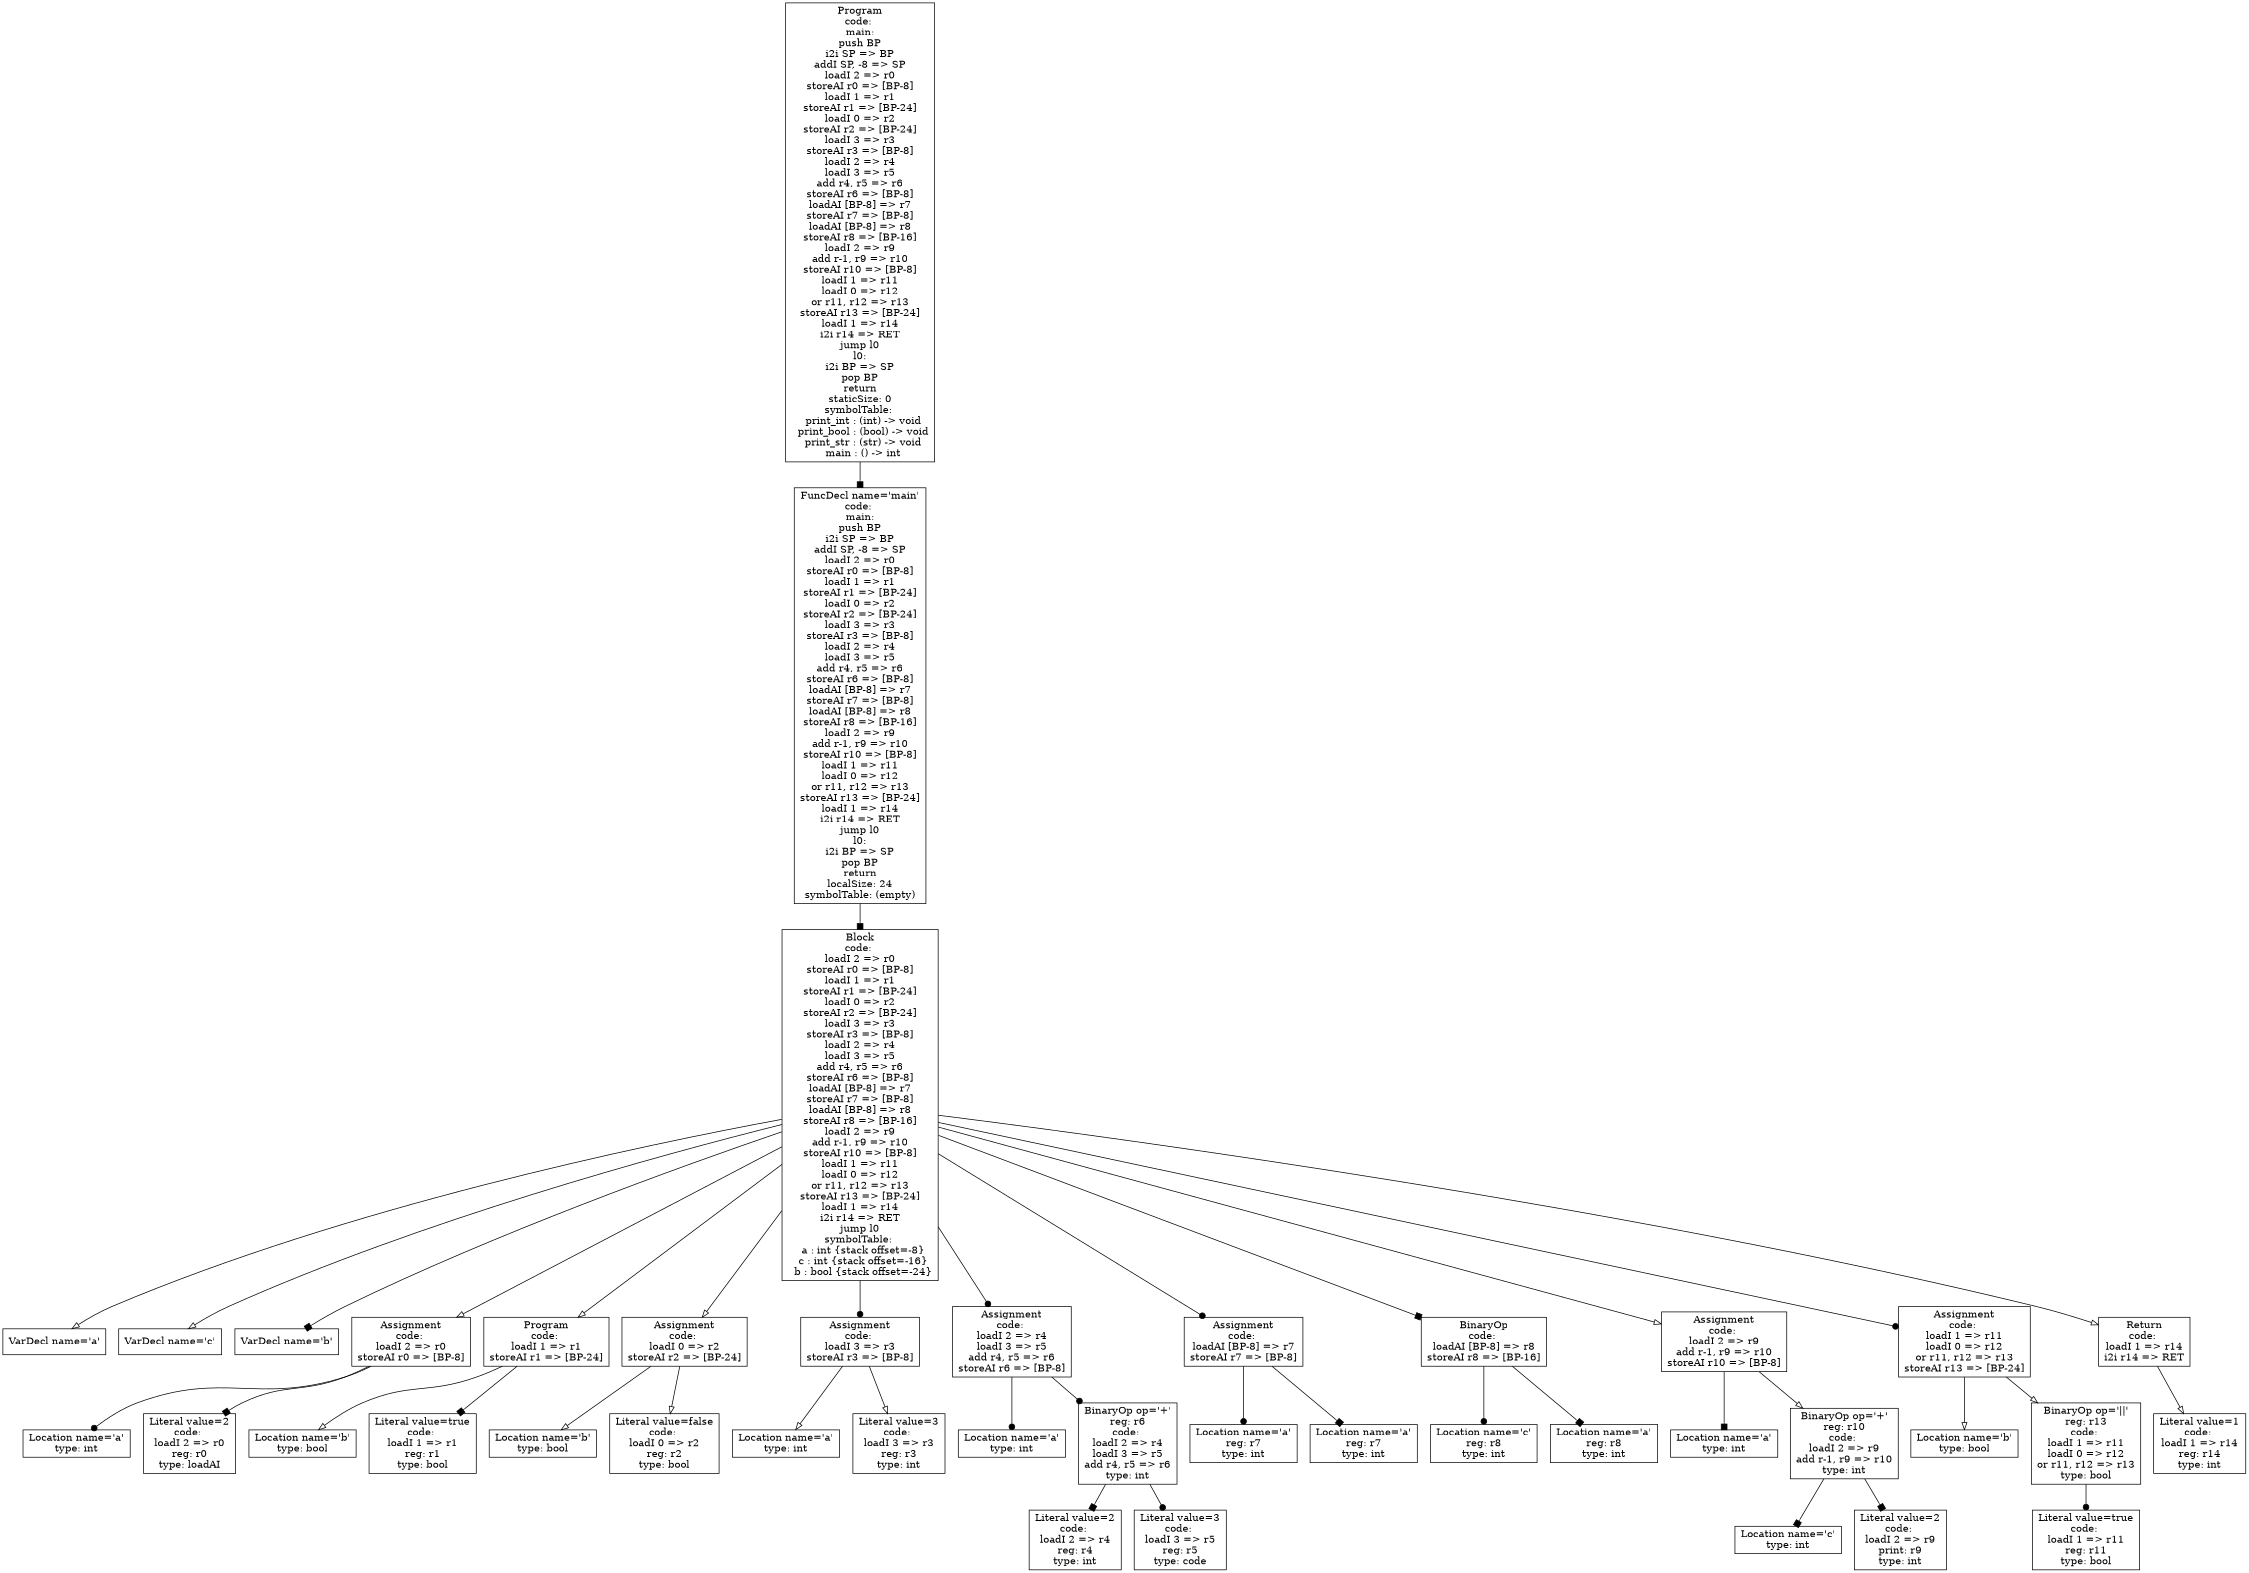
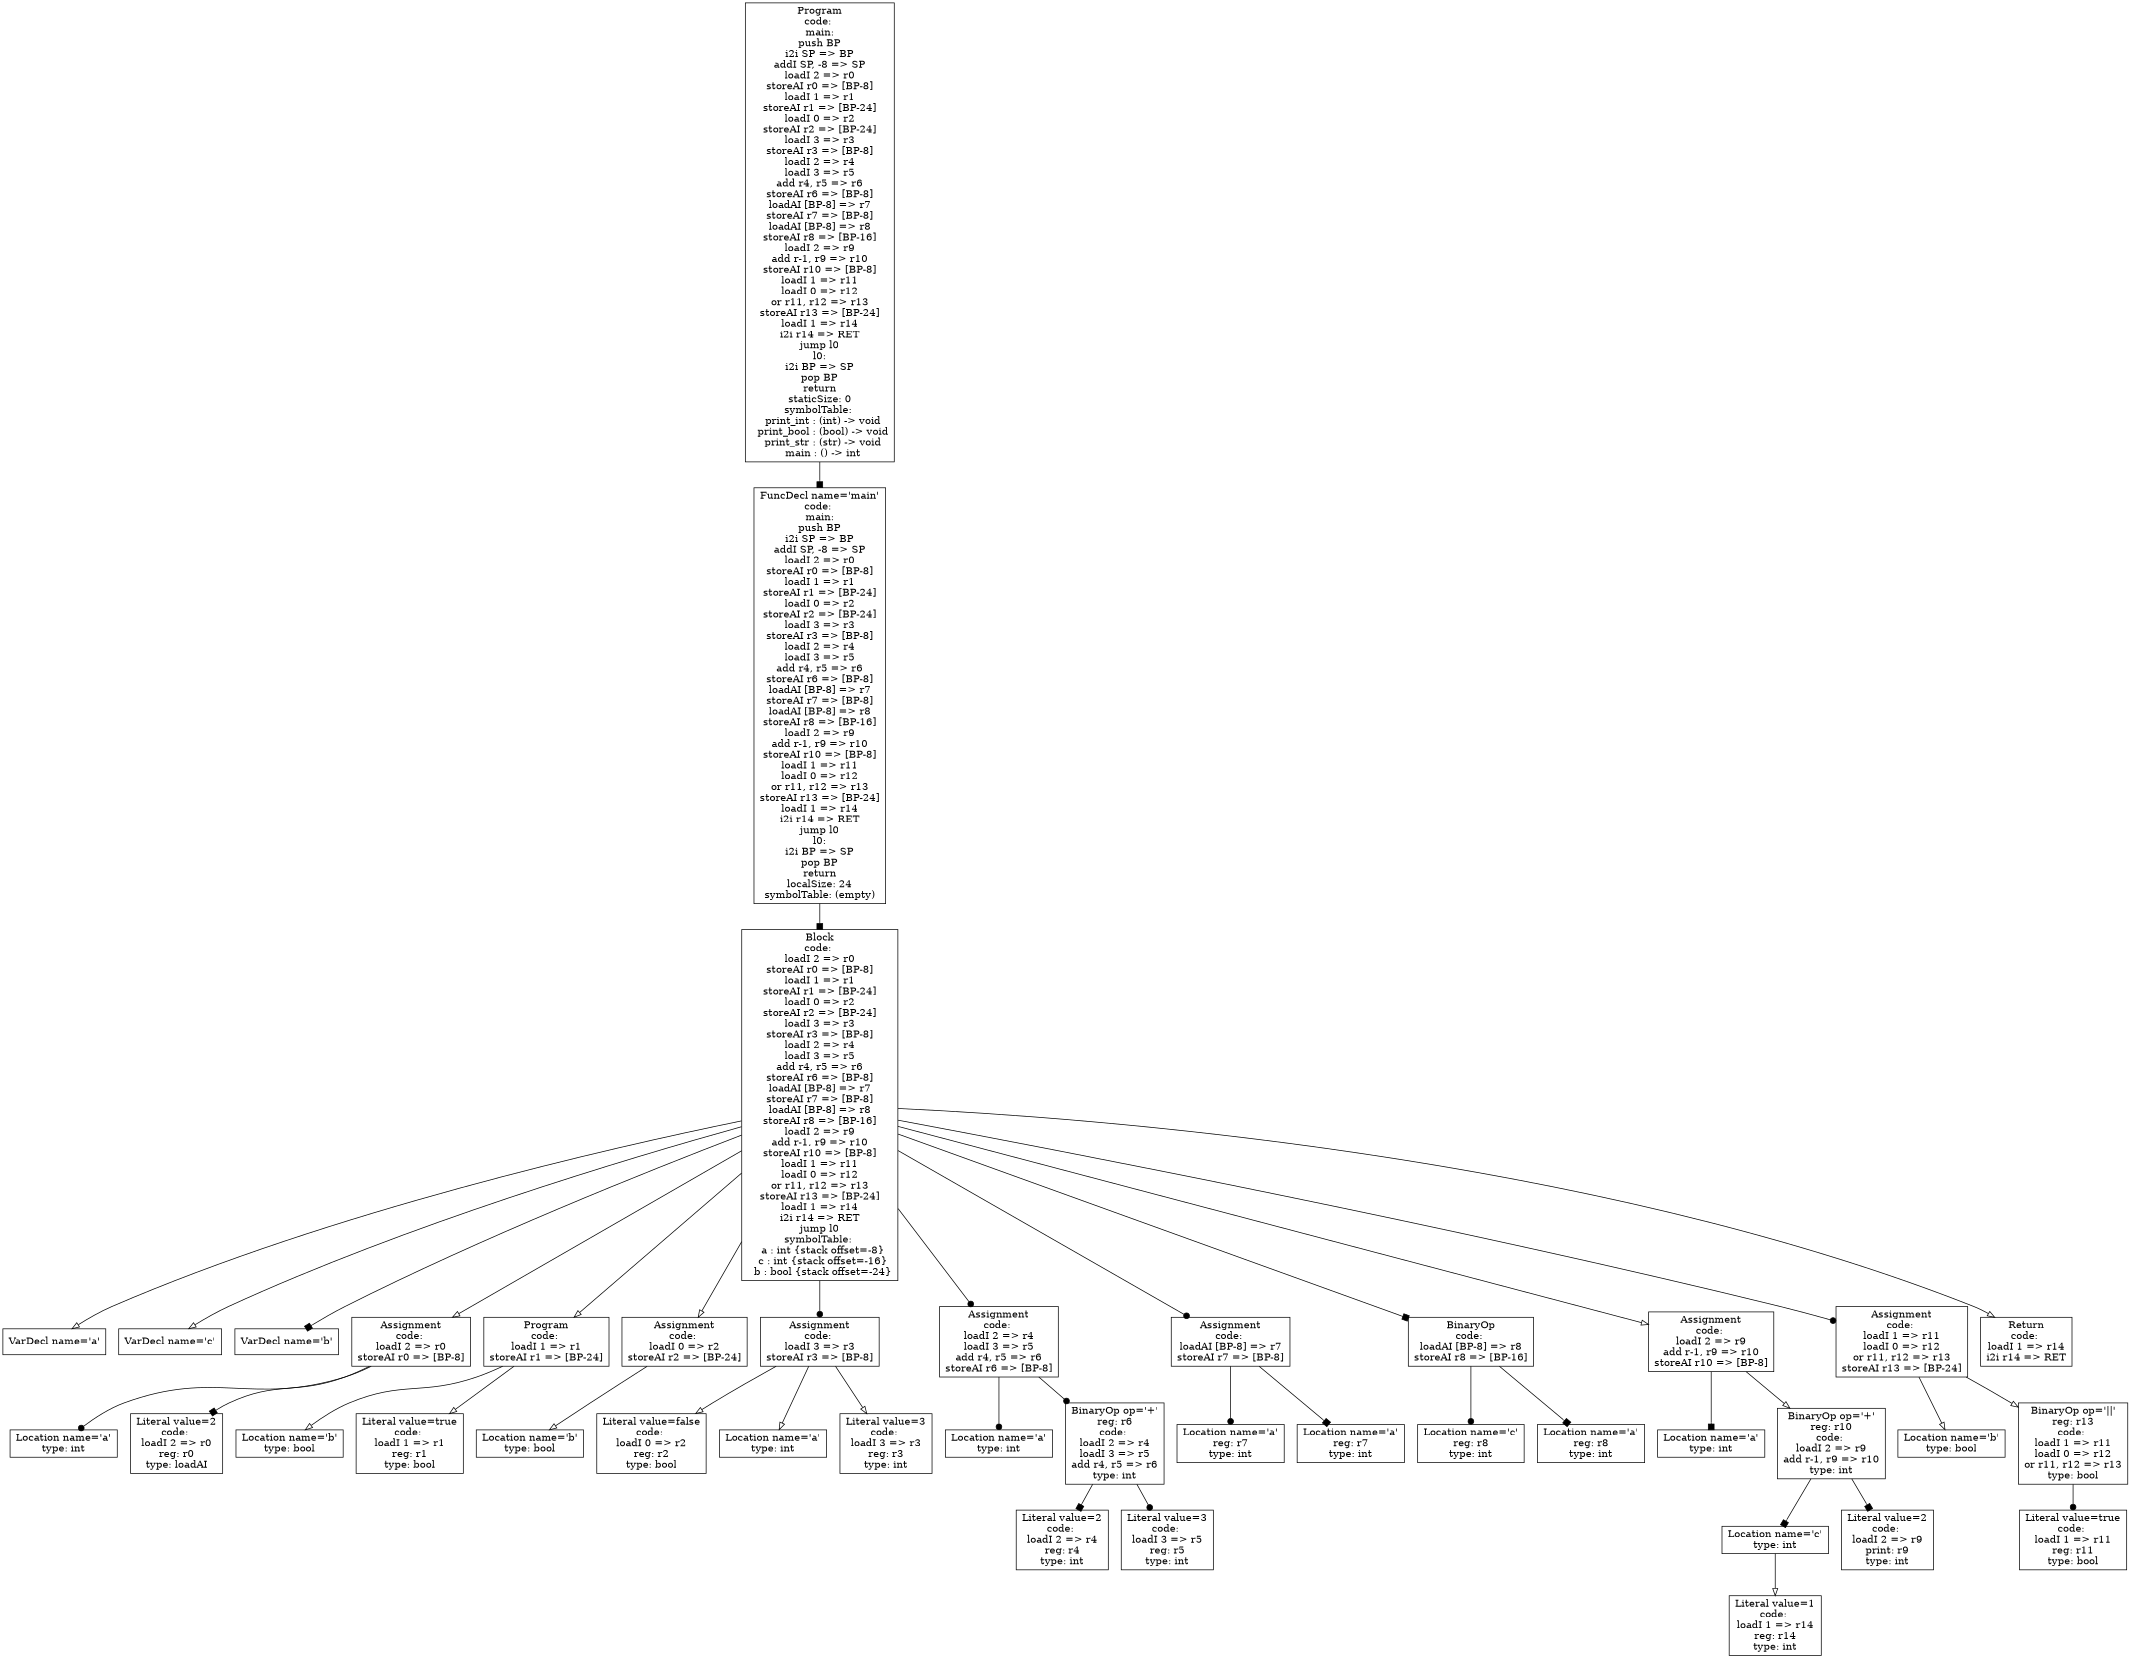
(676, 1386) -> (739, 1387)
(2169, 1387) -> (1775, 1571)
(491, 1388) -> (485, 1388)
(1180, 1540) -> (1167, 1540)
